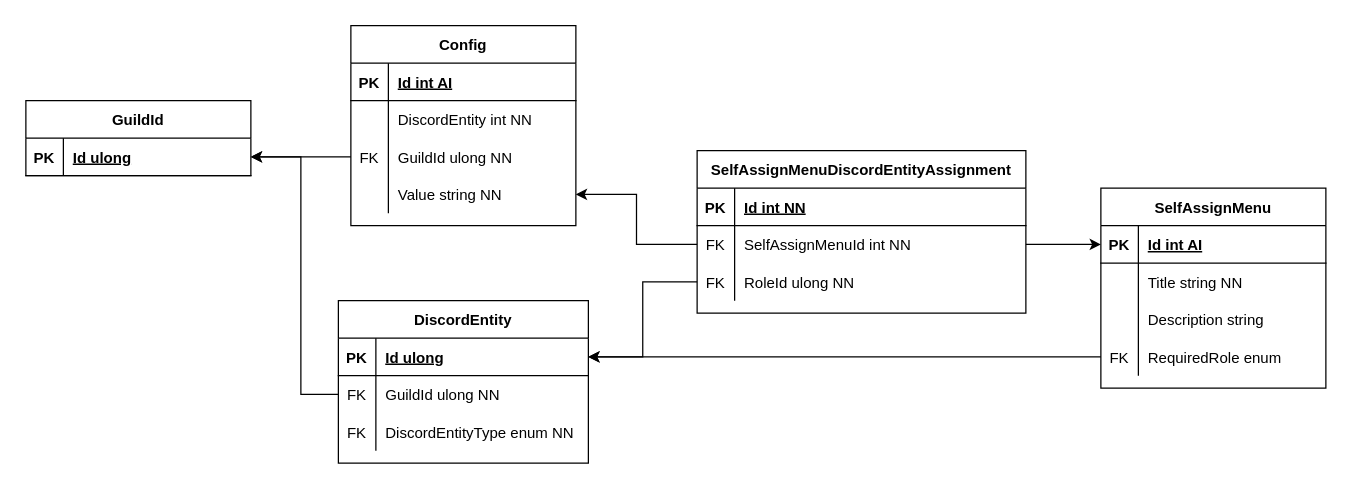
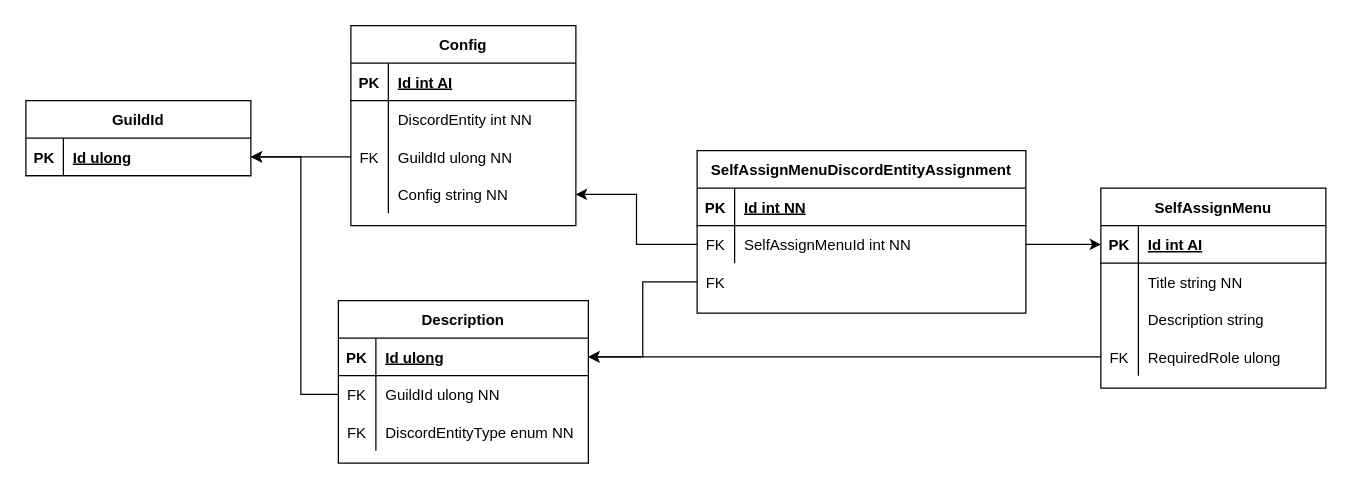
(453, 195) -> (457, 195)
(880, 282) -> none
(463, 320) -> (463, 320)
(1213, 358) -> (1215, 358)
